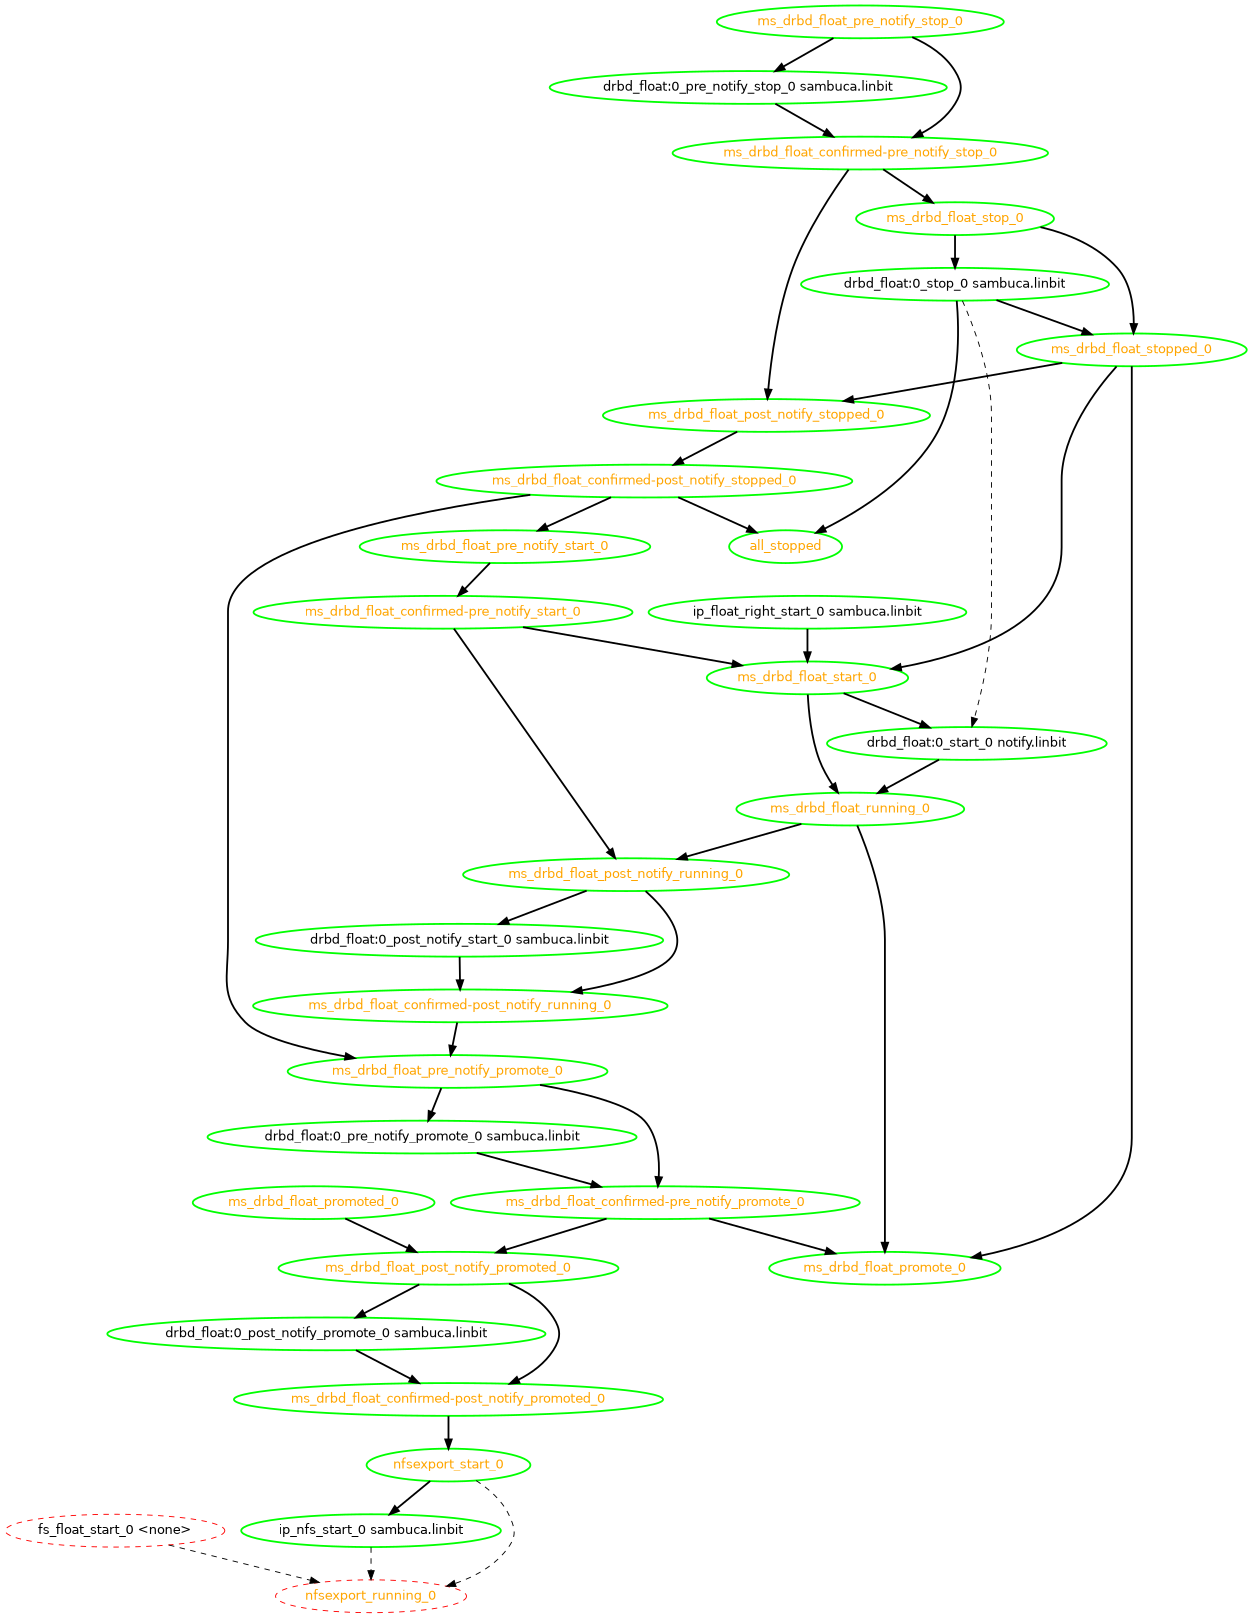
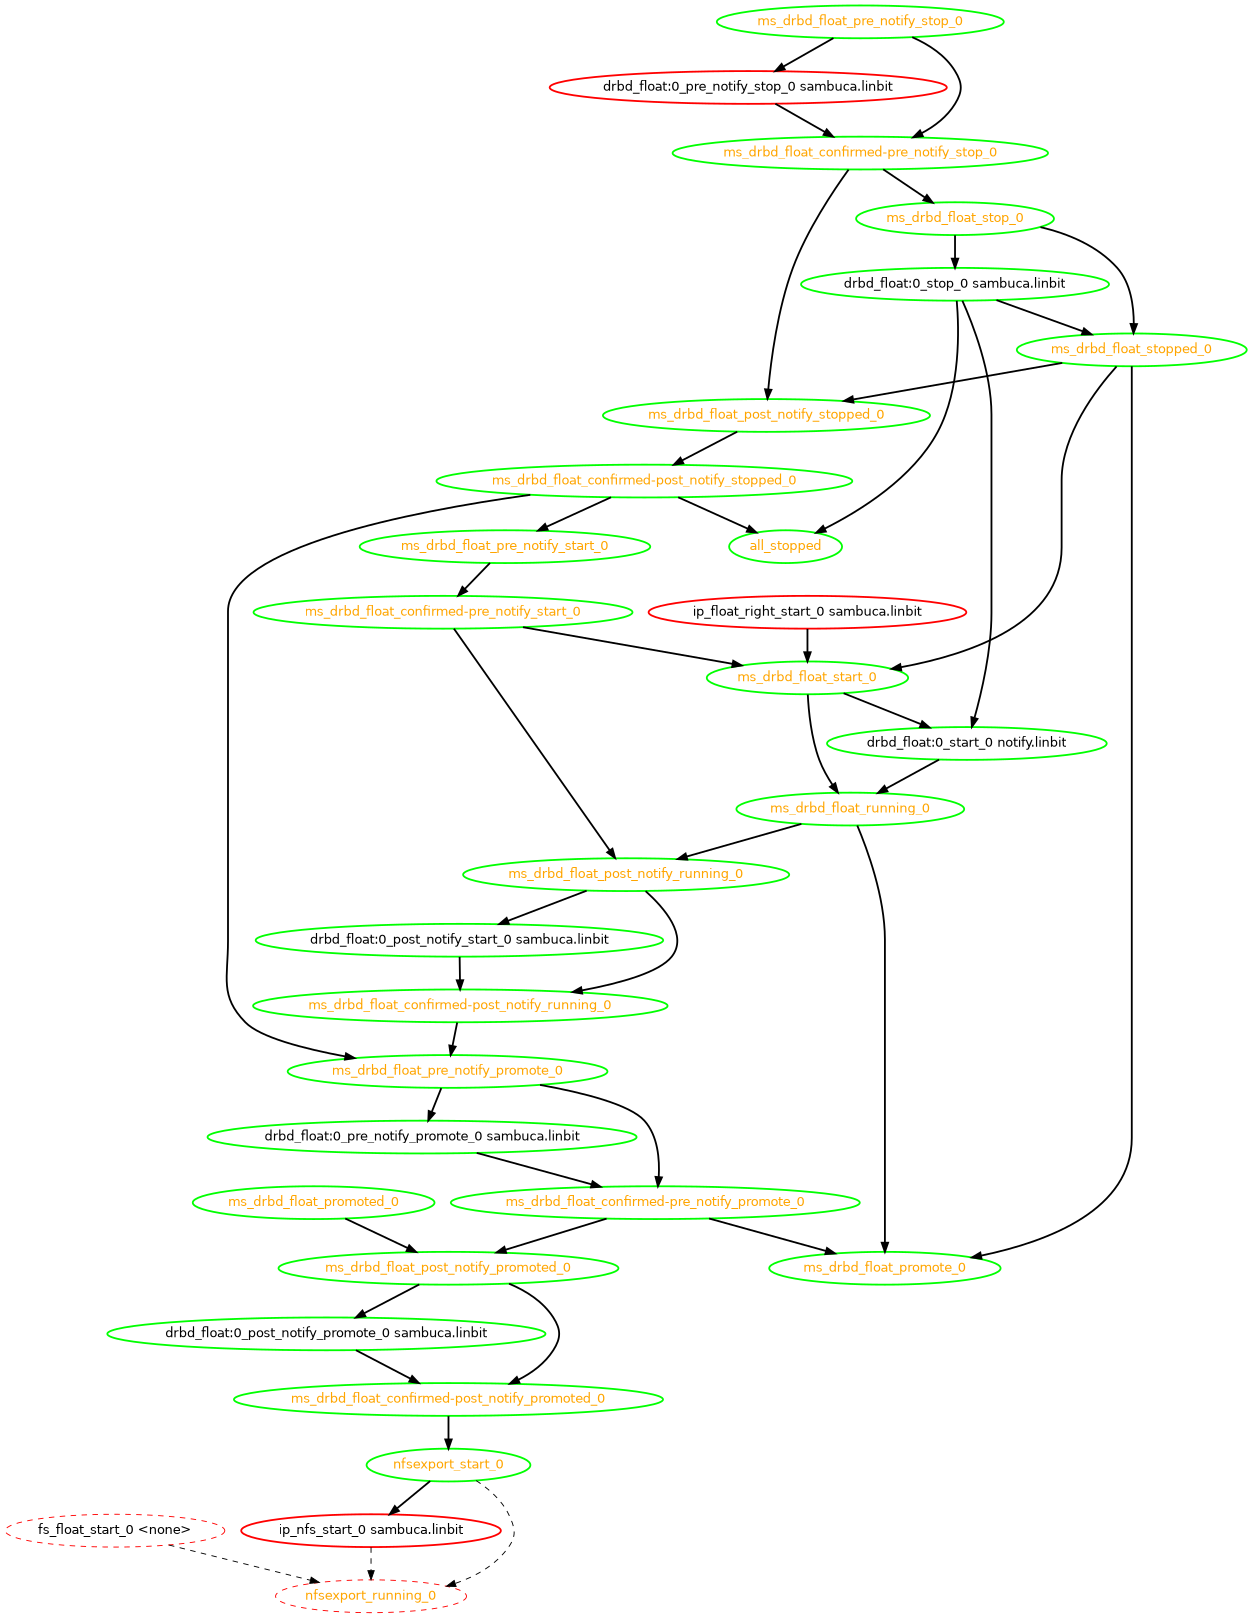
(748, 87) -> (748, 87)
(991, 508) -> (991, 508)
(807, 612) -> (807, 612)
(371, 1531) -> (371, 1531)
